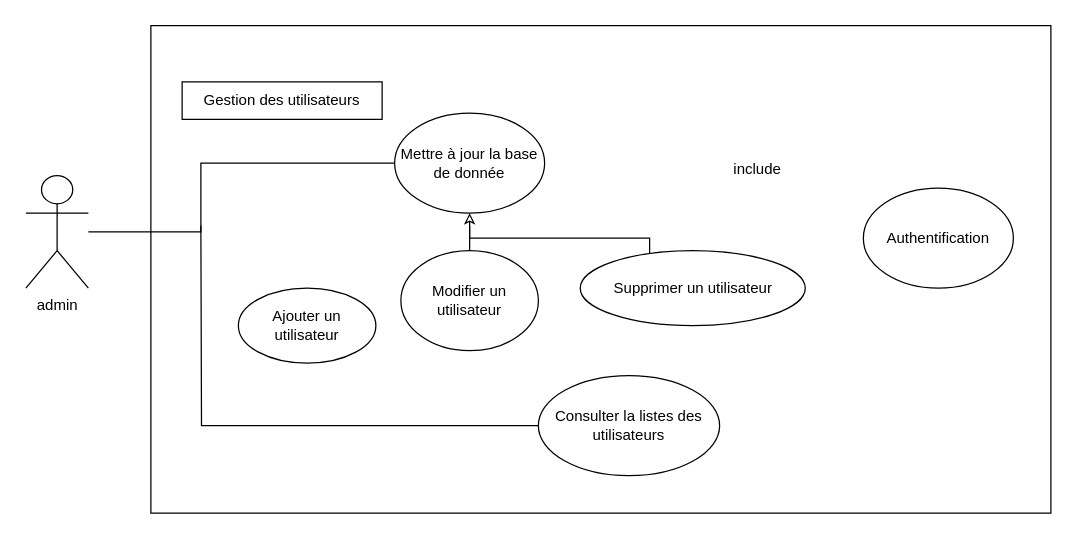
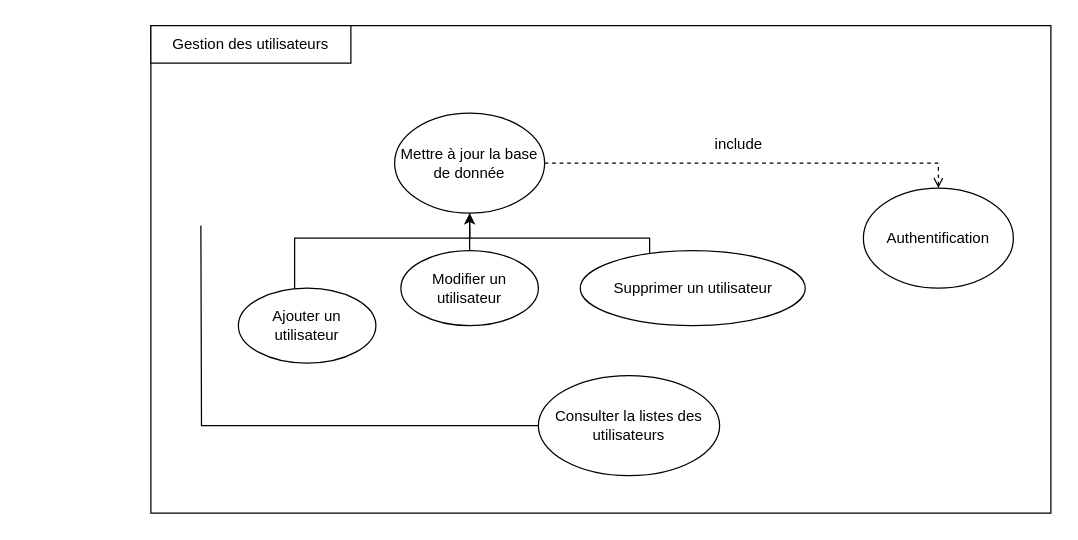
(282, 101) -> (251, 44)
(267, 163) -> none
none -> (752, 163)
(757, 169) -> (738, 144)
(57, 232) -> none
none -> (355, 238)
(472, 238) -> (469, 217)
(469, 301) -> (469, 288)
